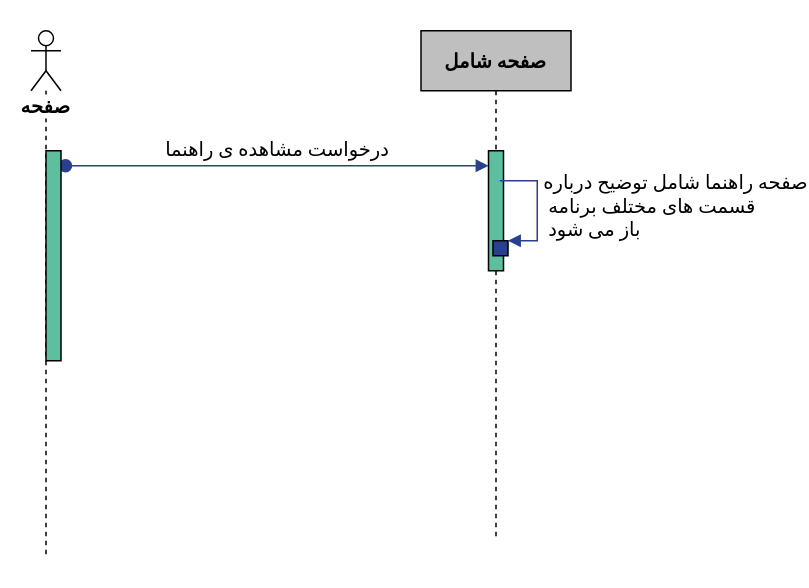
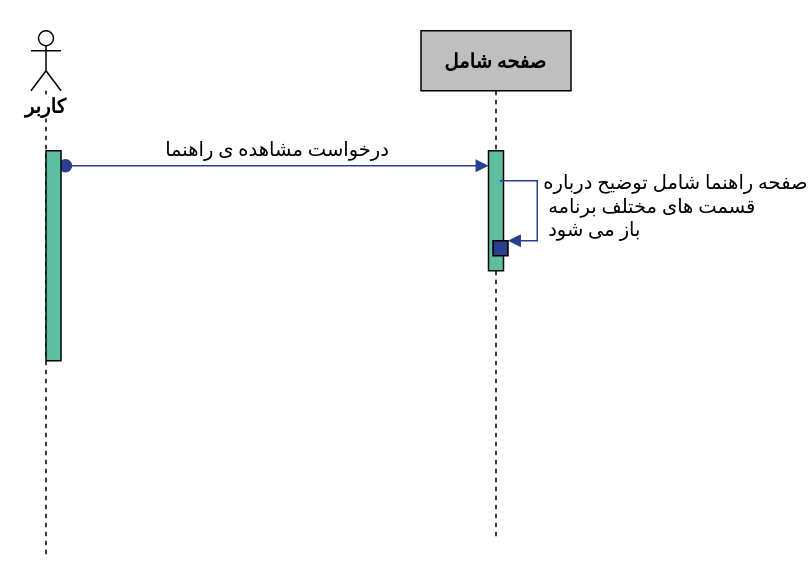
(46, 117) -> (46, 117)
